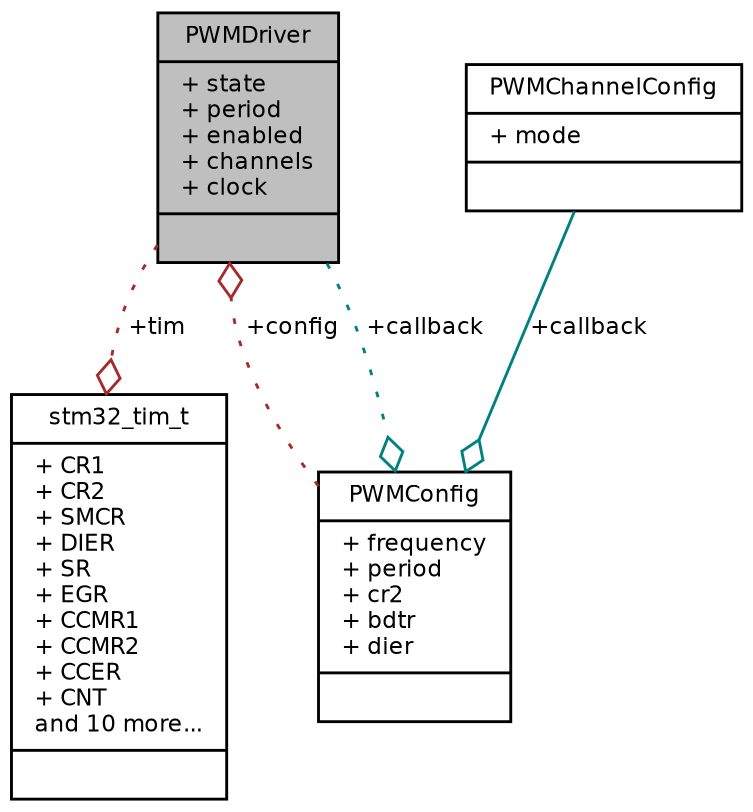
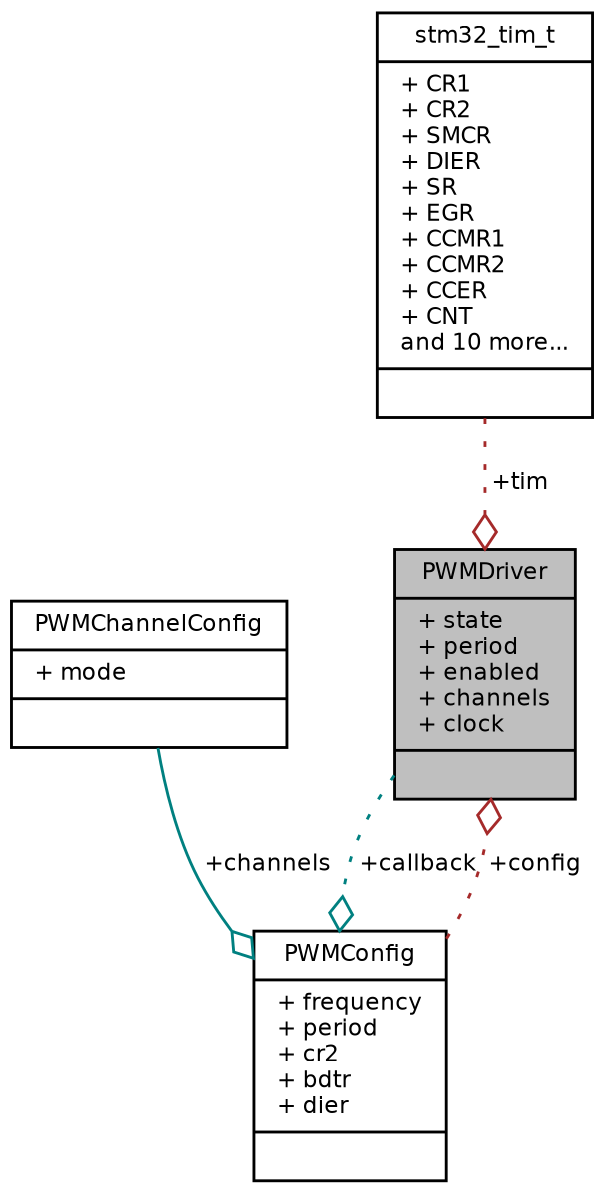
(128, 299) -> (485, 466)
(585, 329) -> (265, 865)
